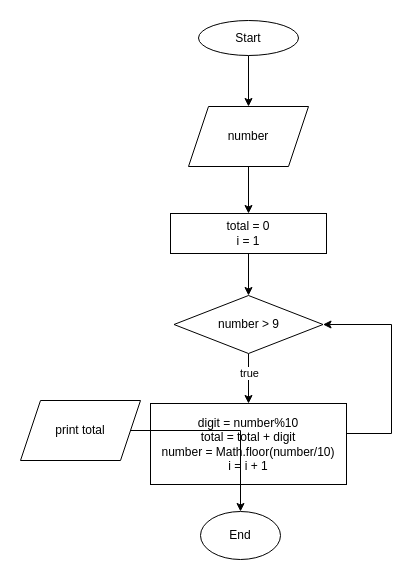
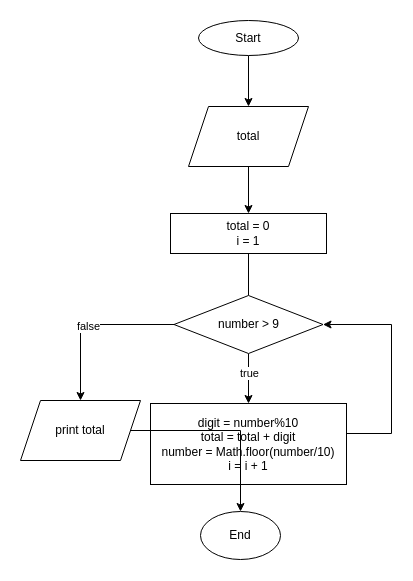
(249, 137) -> (249, 137)
(249, 287) -> (249, 290)
none -> (93, 325)
